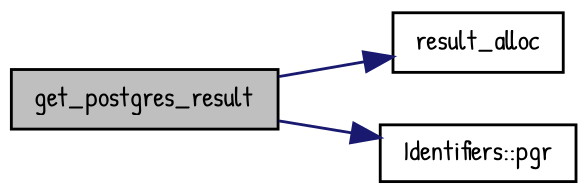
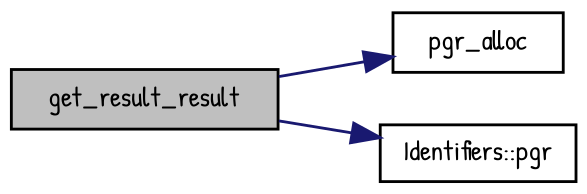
(478, 43) -> (478, 43)
(145, 99) -> (145, 99)
